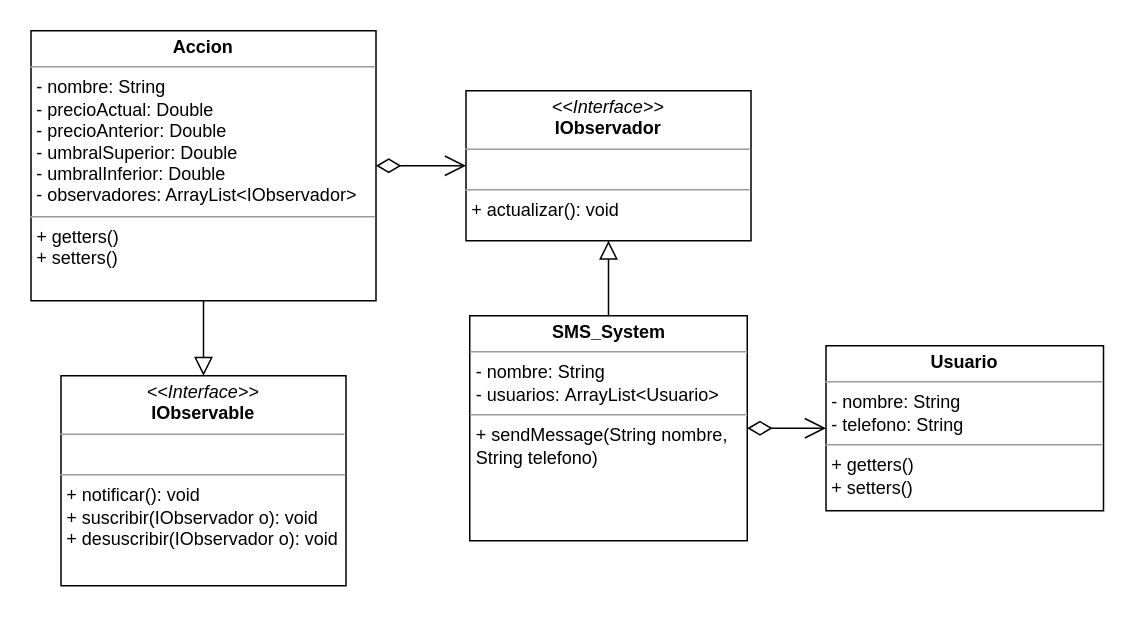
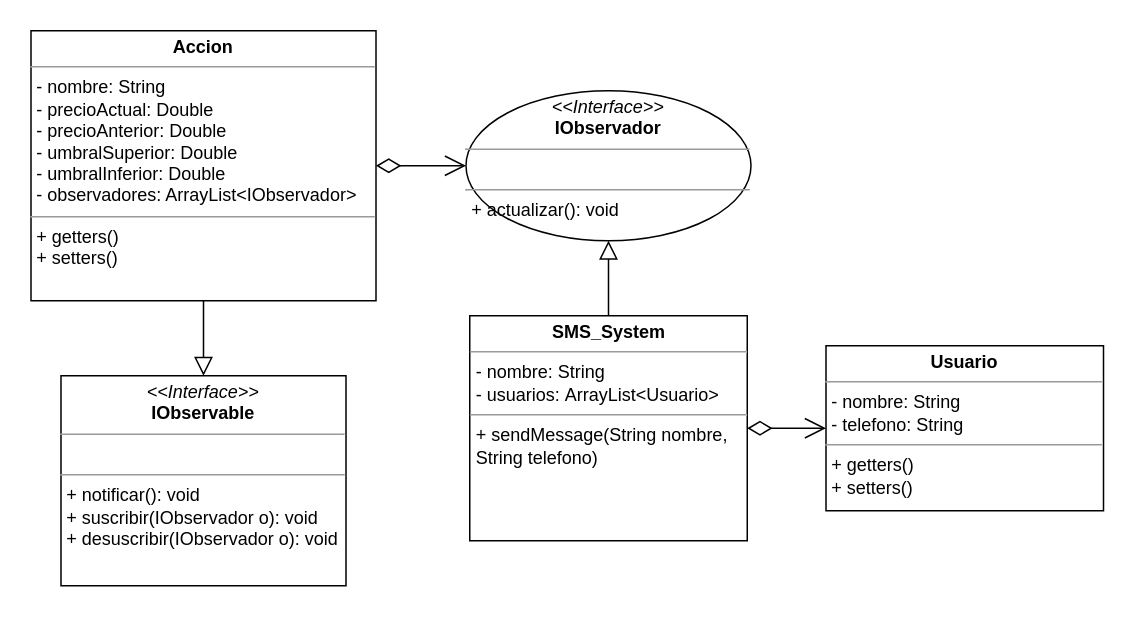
(608, 166) -> (608, 166)
